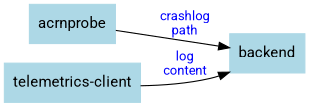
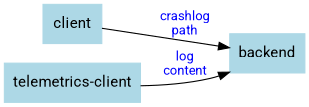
(72, 24) -> (72, 24)
